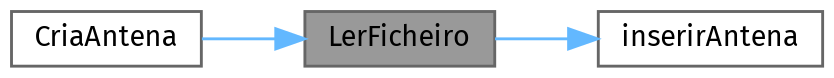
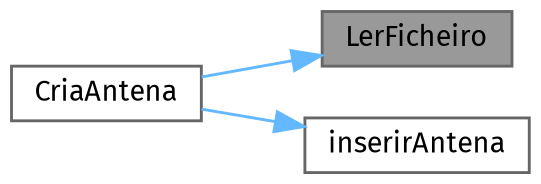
(532, 39) -> (238, 115)
